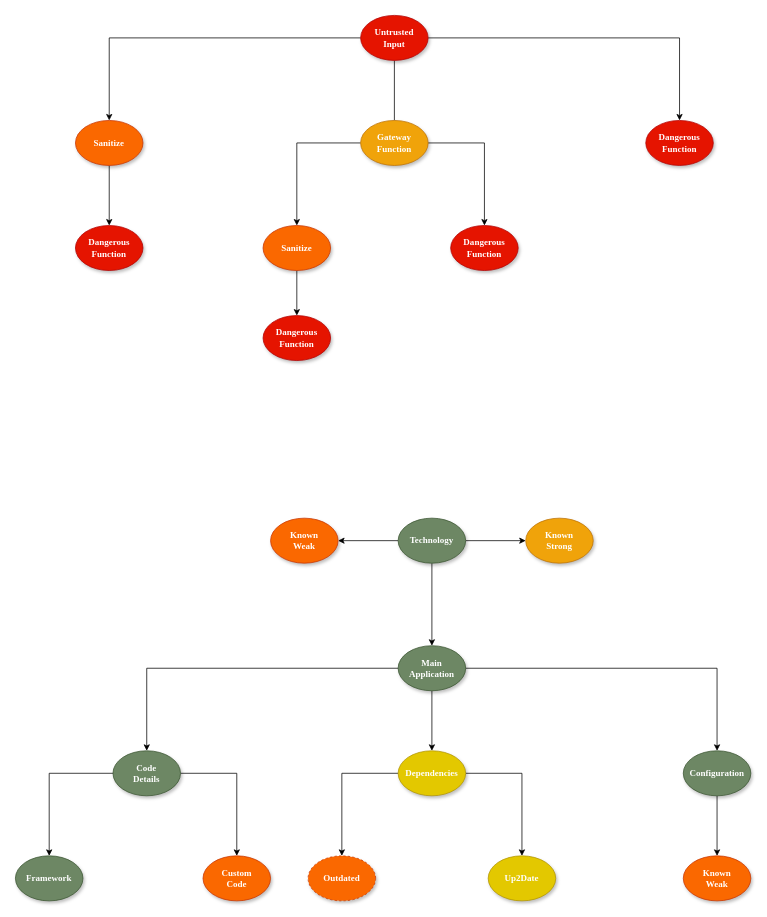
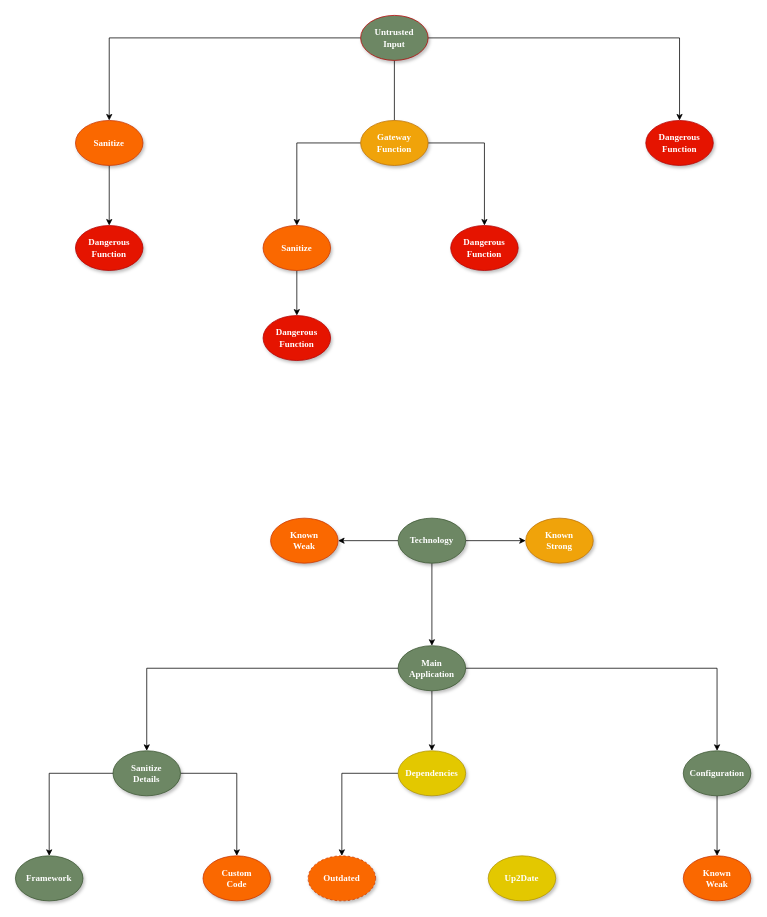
(394, 38) -> (394, 38)
(147, 773) -> (147, 773)
(495, 773) -> none
